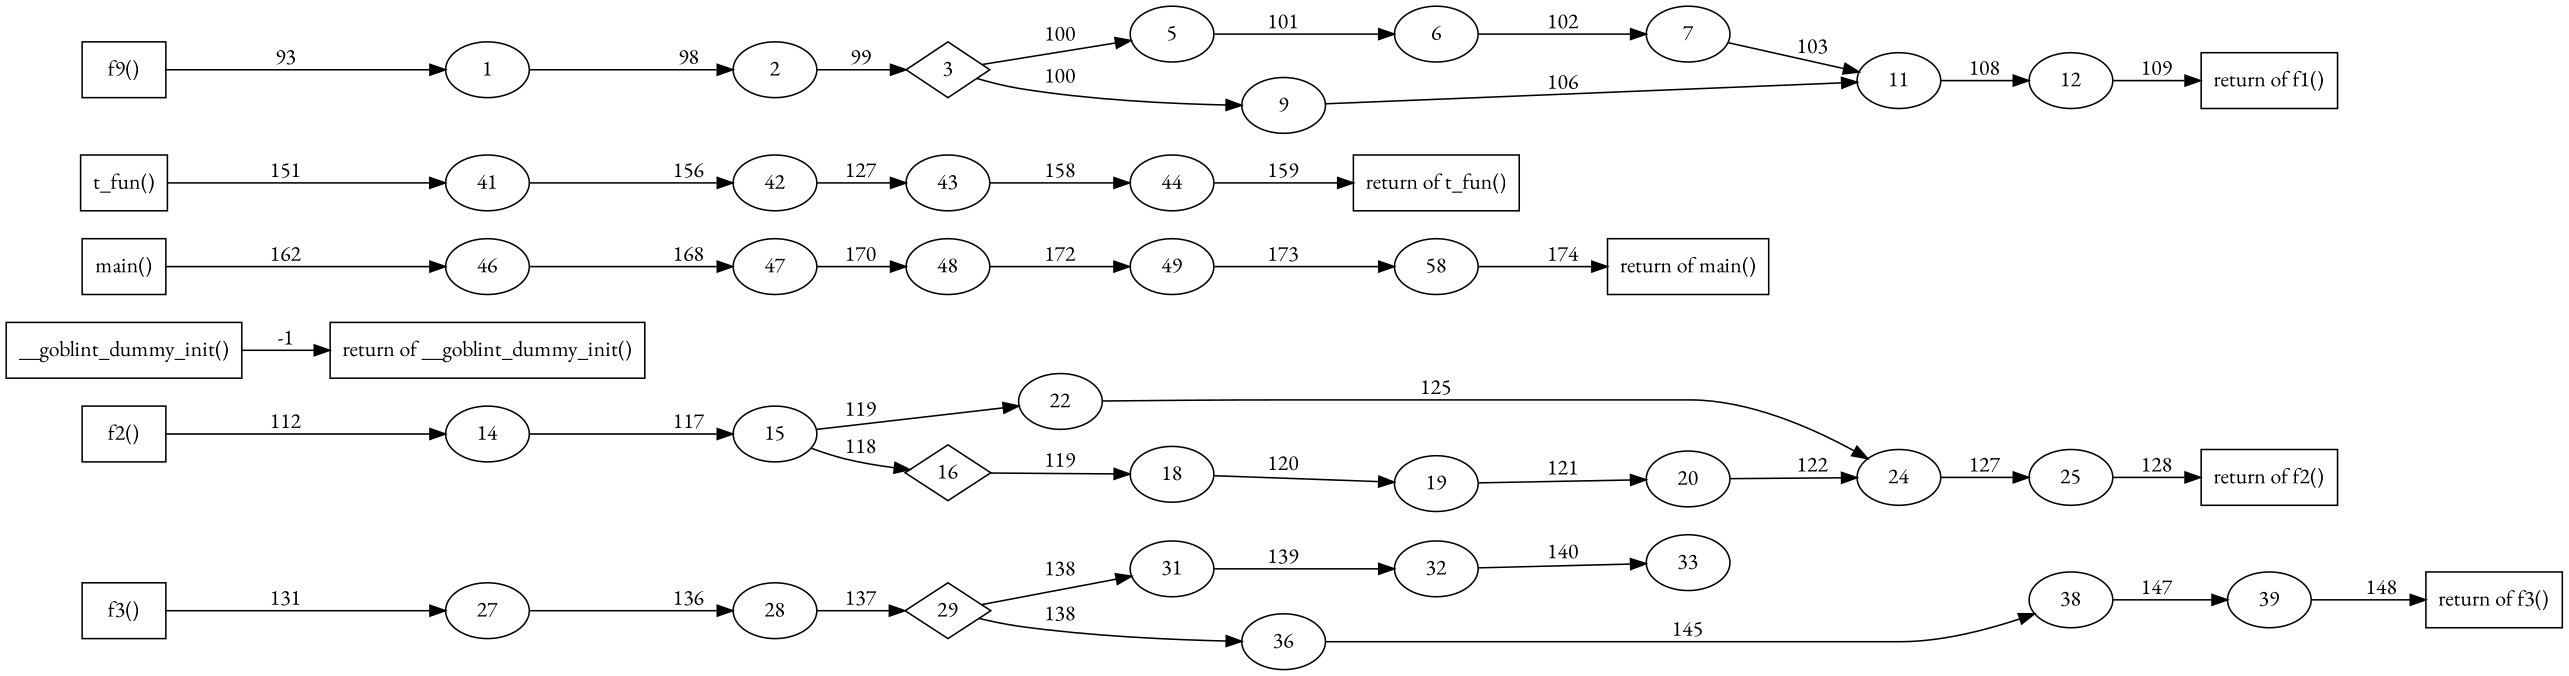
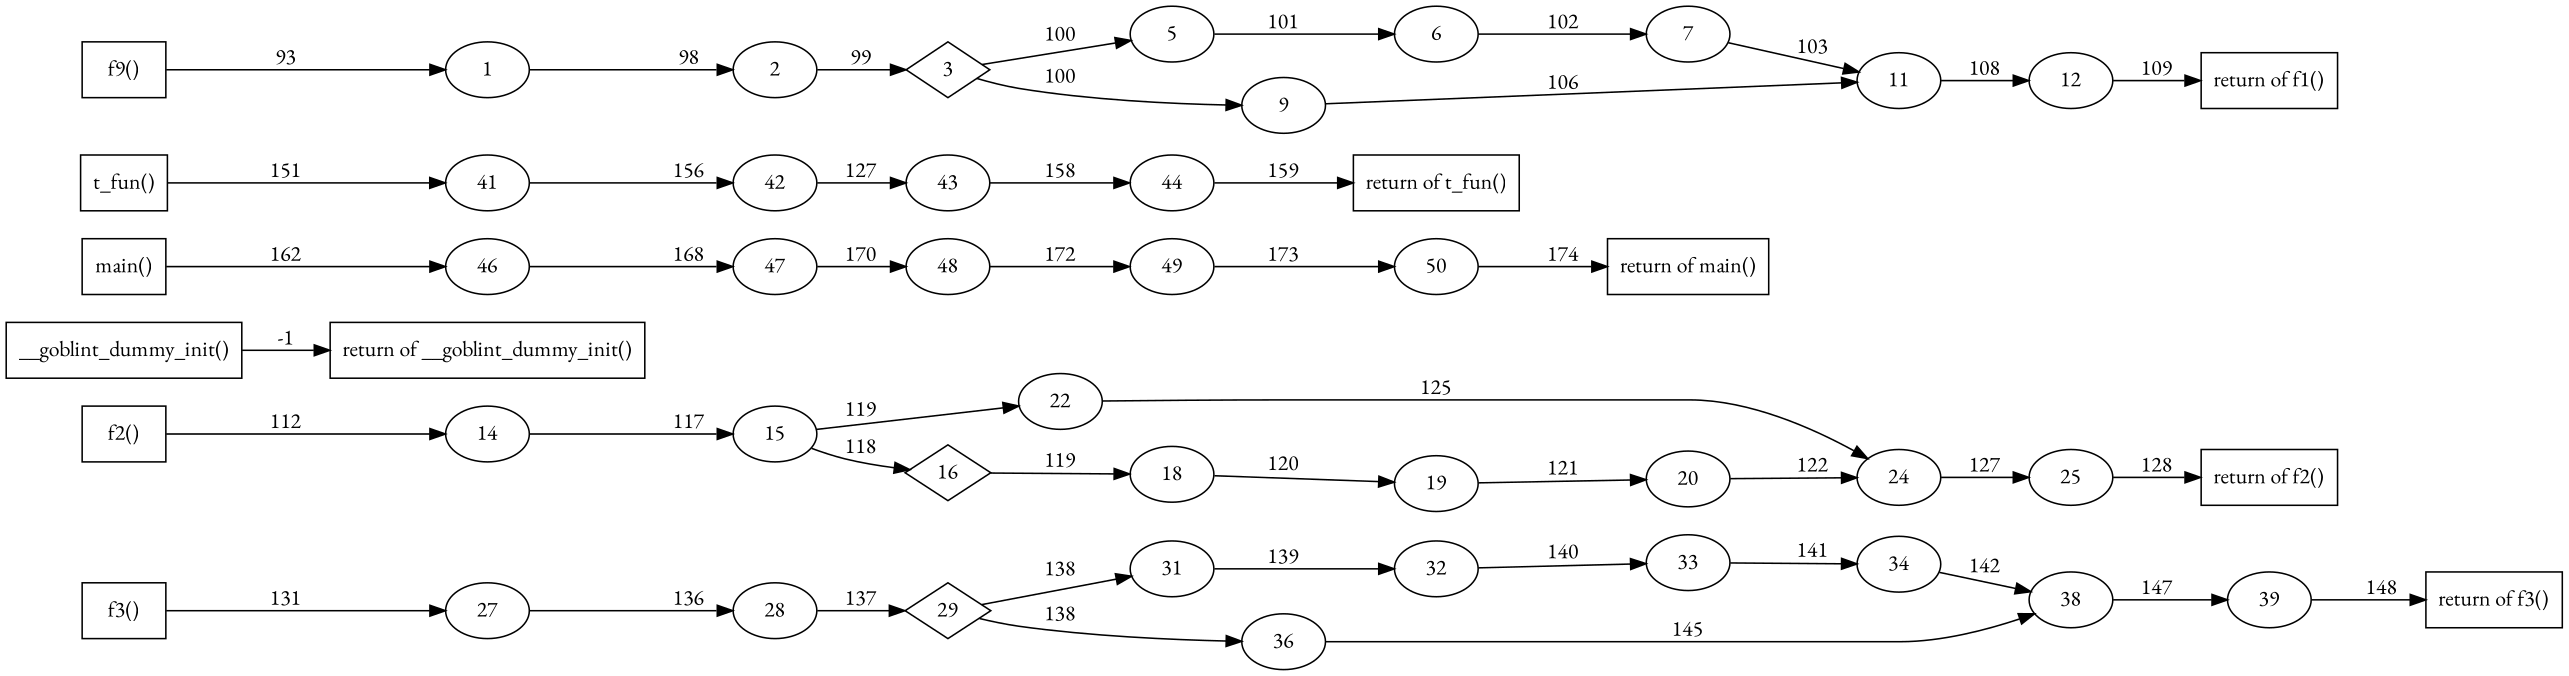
(1436, 267) -> (1436, 267)
none -> (1899, 564)
